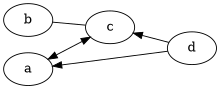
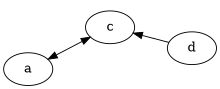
(28, 20) -> none
(115, 58) -> none
